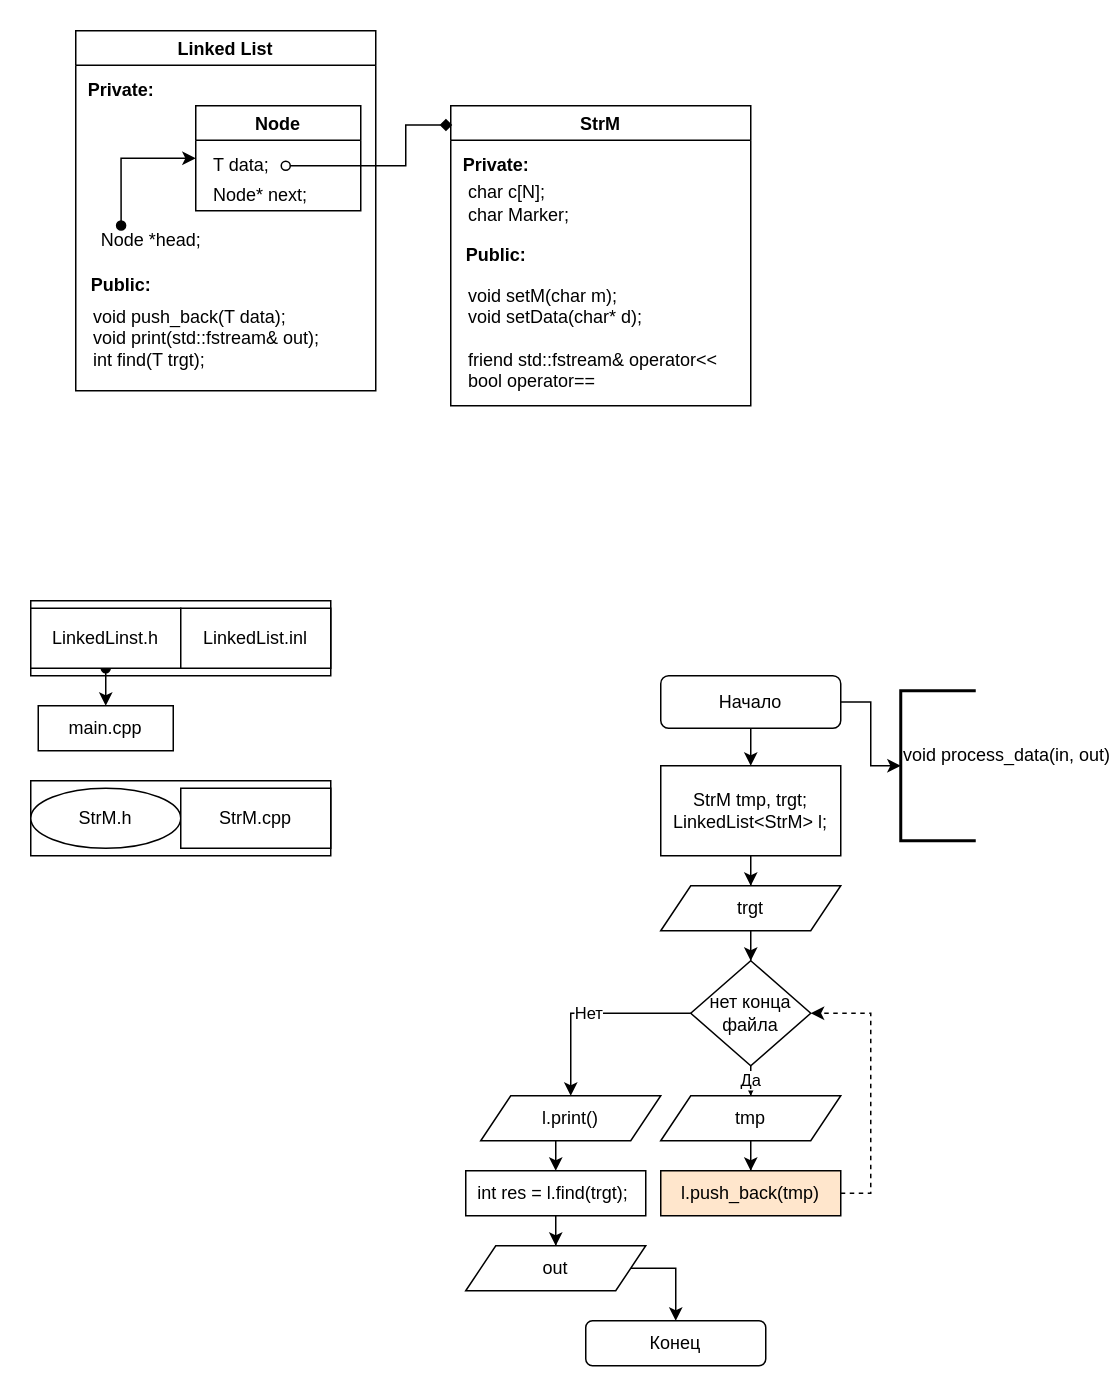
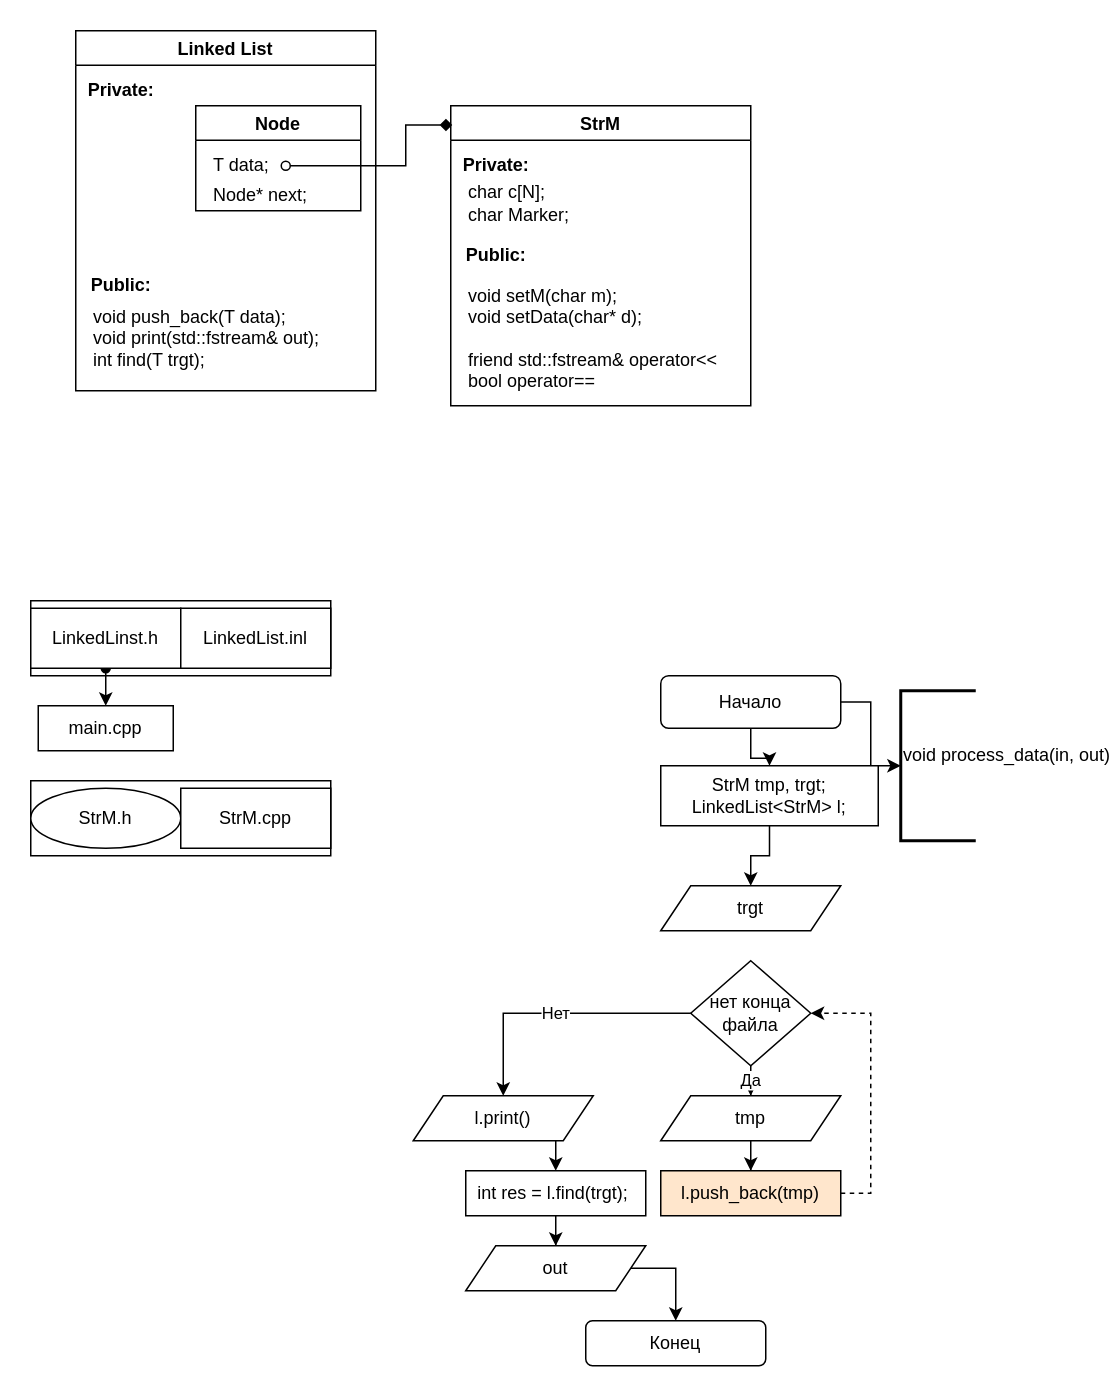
(122, 158) -> none
(151, 241) -> none
(751, 811) -> (770, 796)
(751, 951) -> none
(571, 1118) -> (503, 1118)
